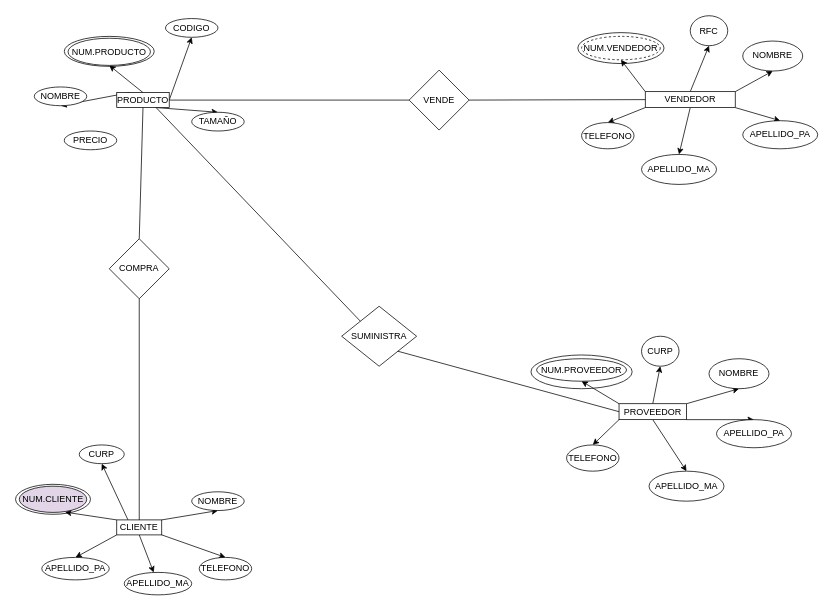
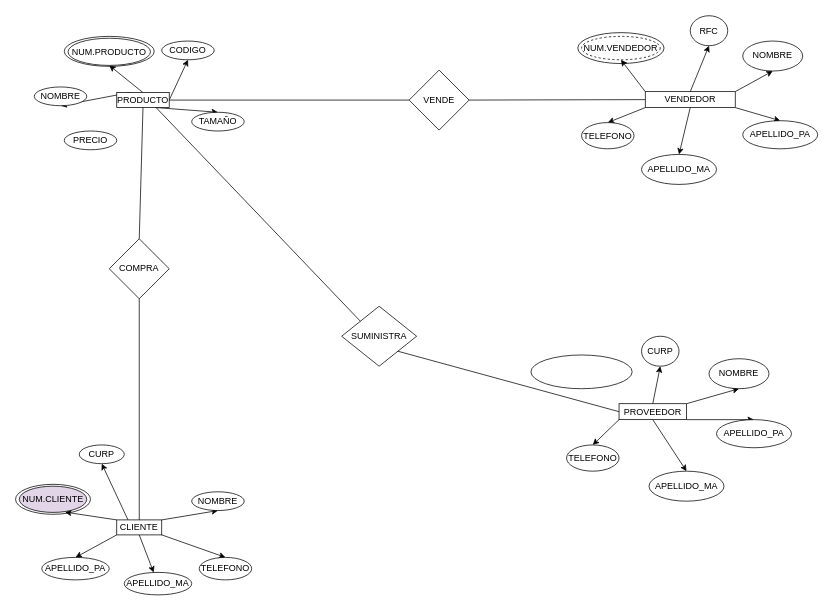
(192, 28) -> (188, 50)
(582, 370) -> none
(602, 394) -> none
